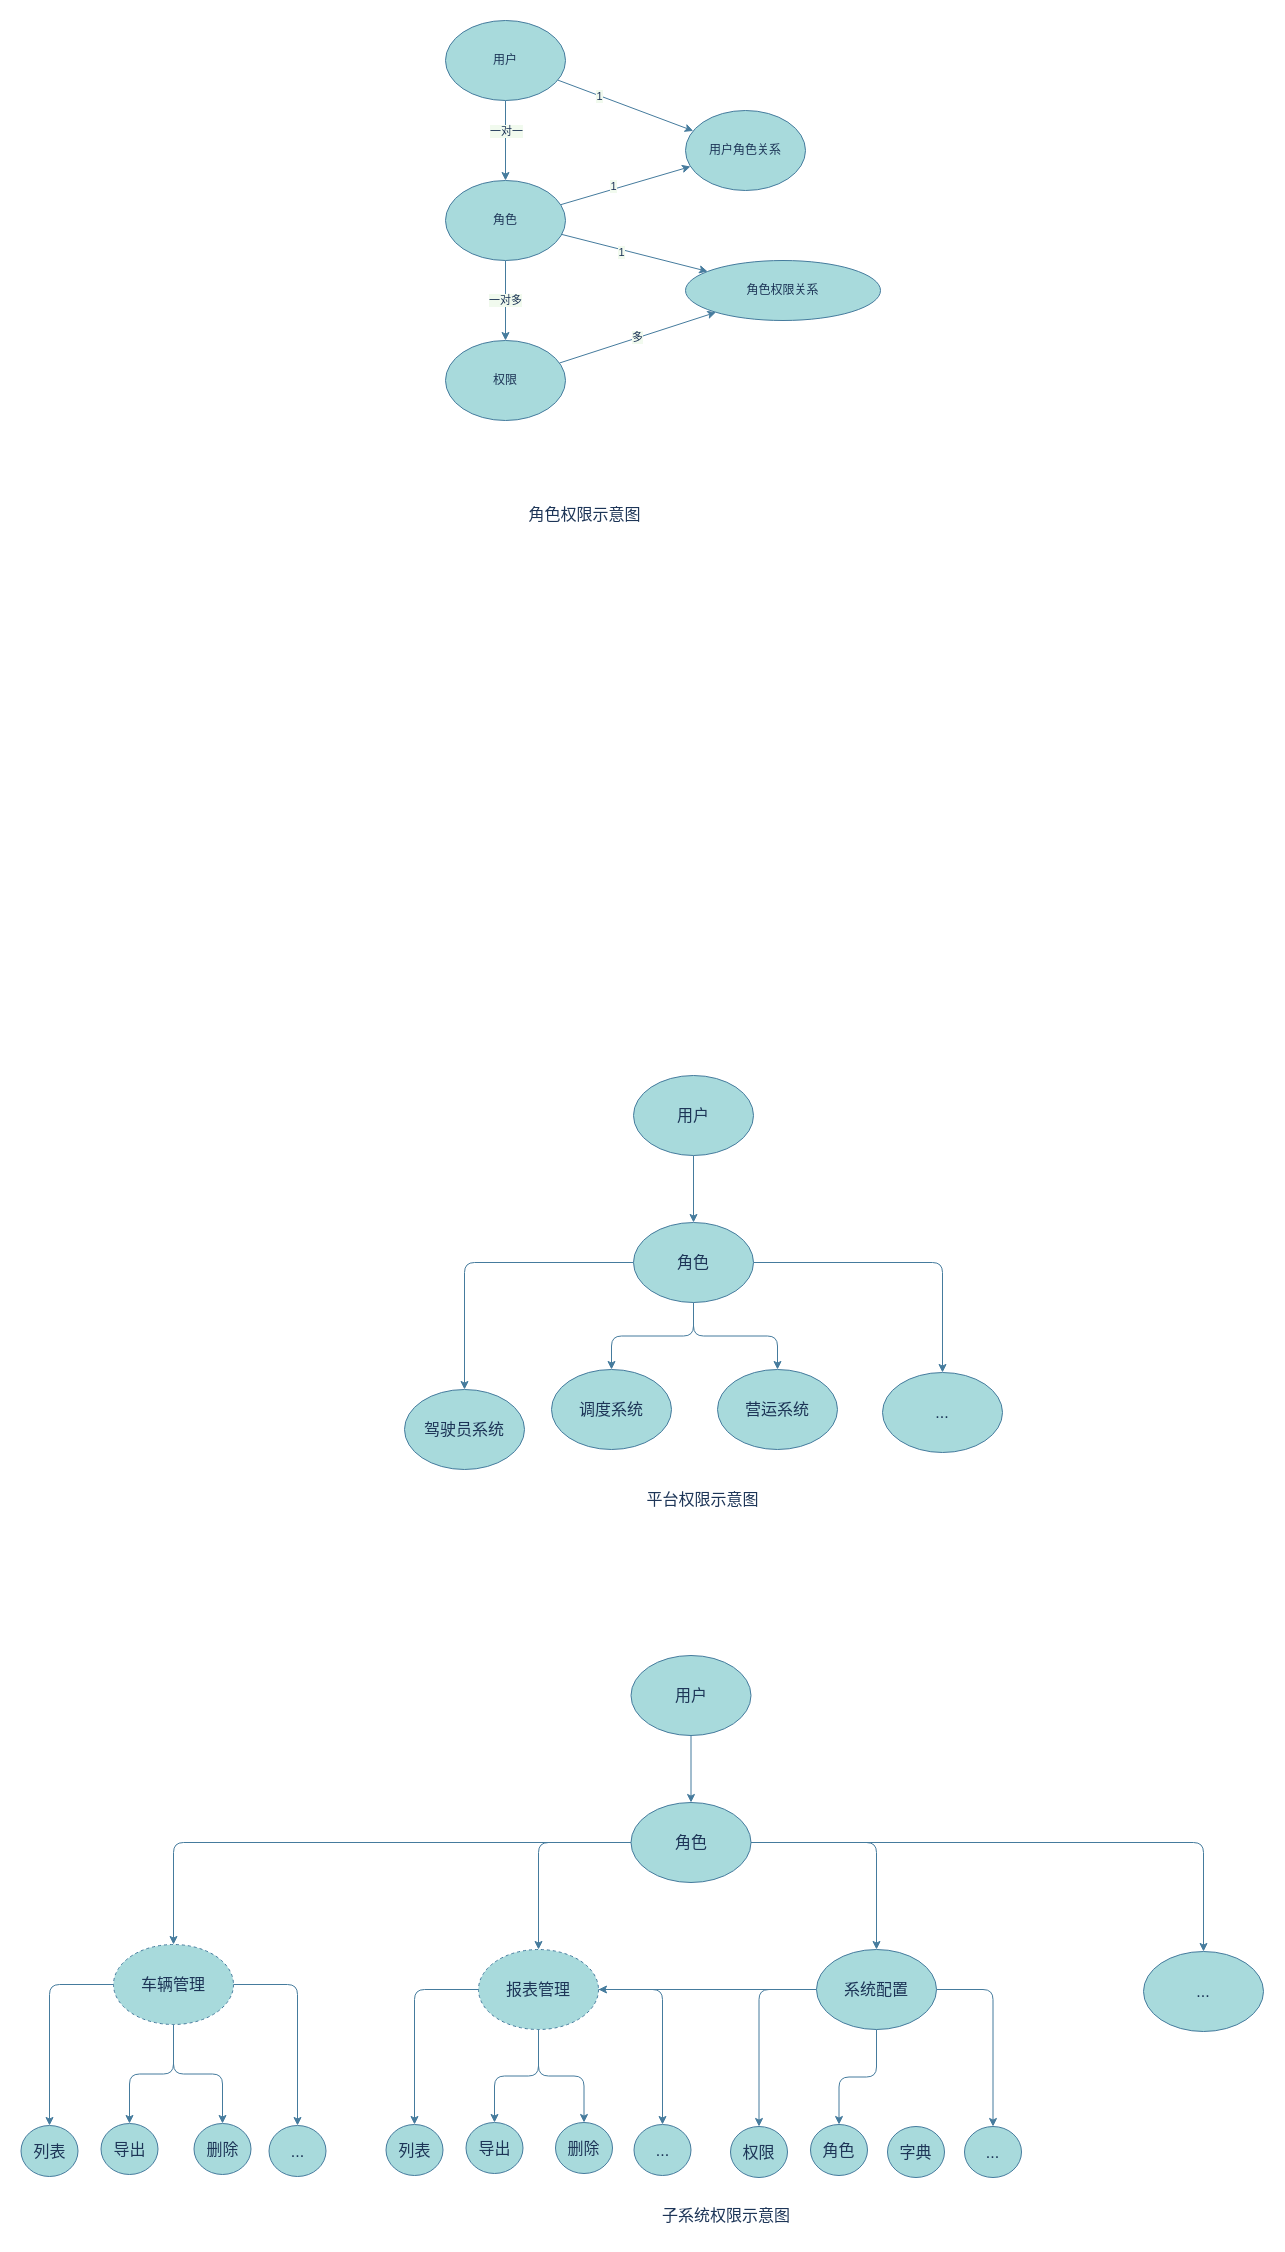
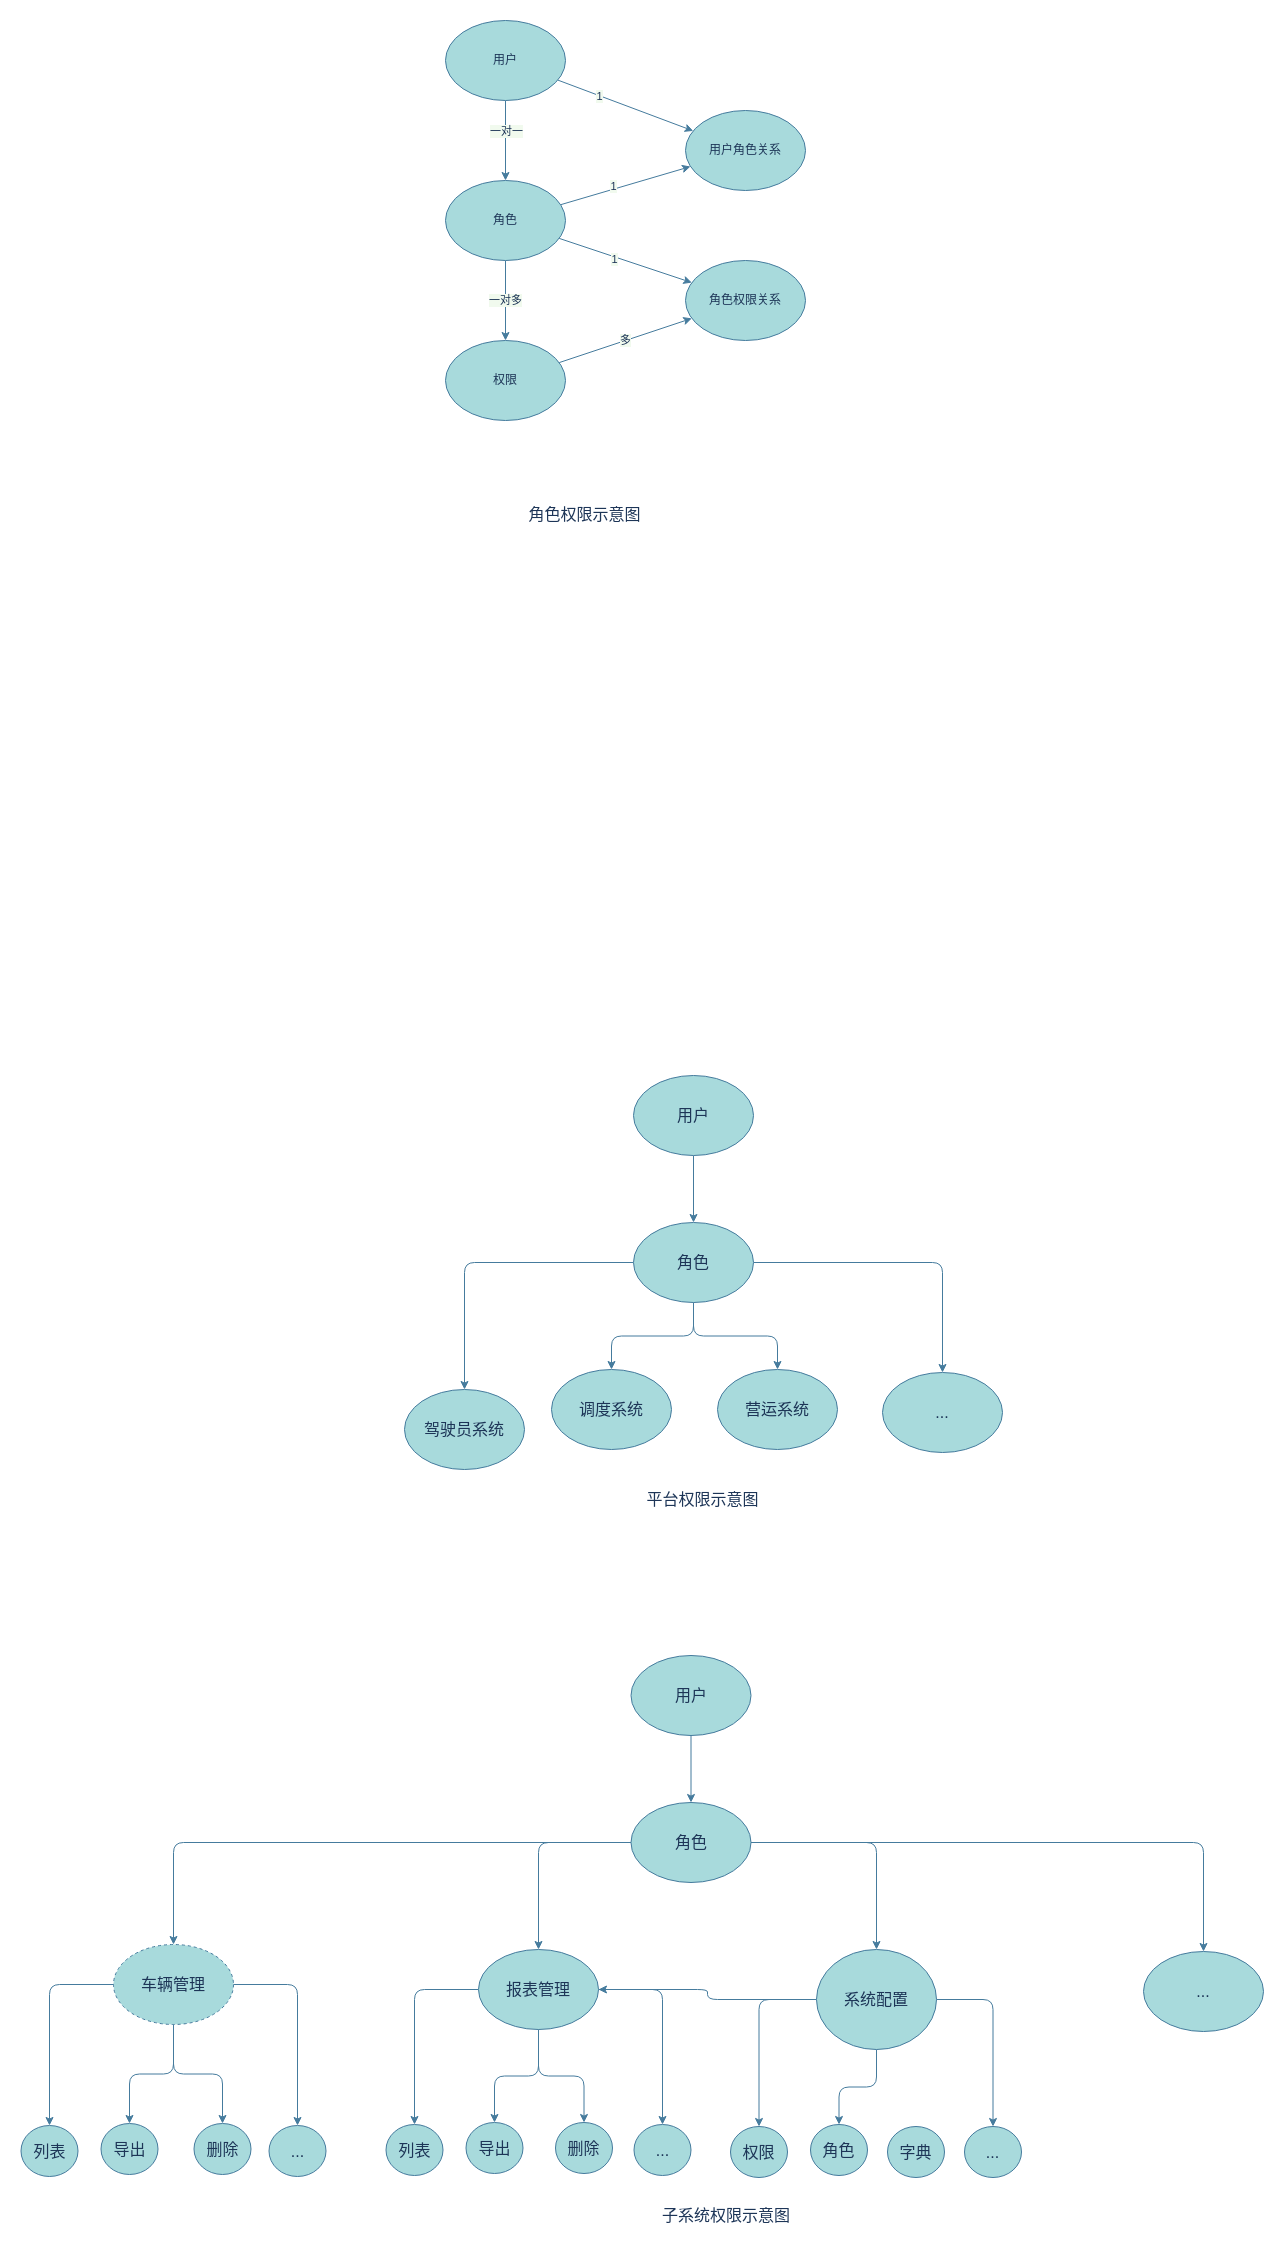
(783, 291) -> (746, 301)
(539, 1990) -> (539, 1990)
(877, 1990) -> (877, 2000)
